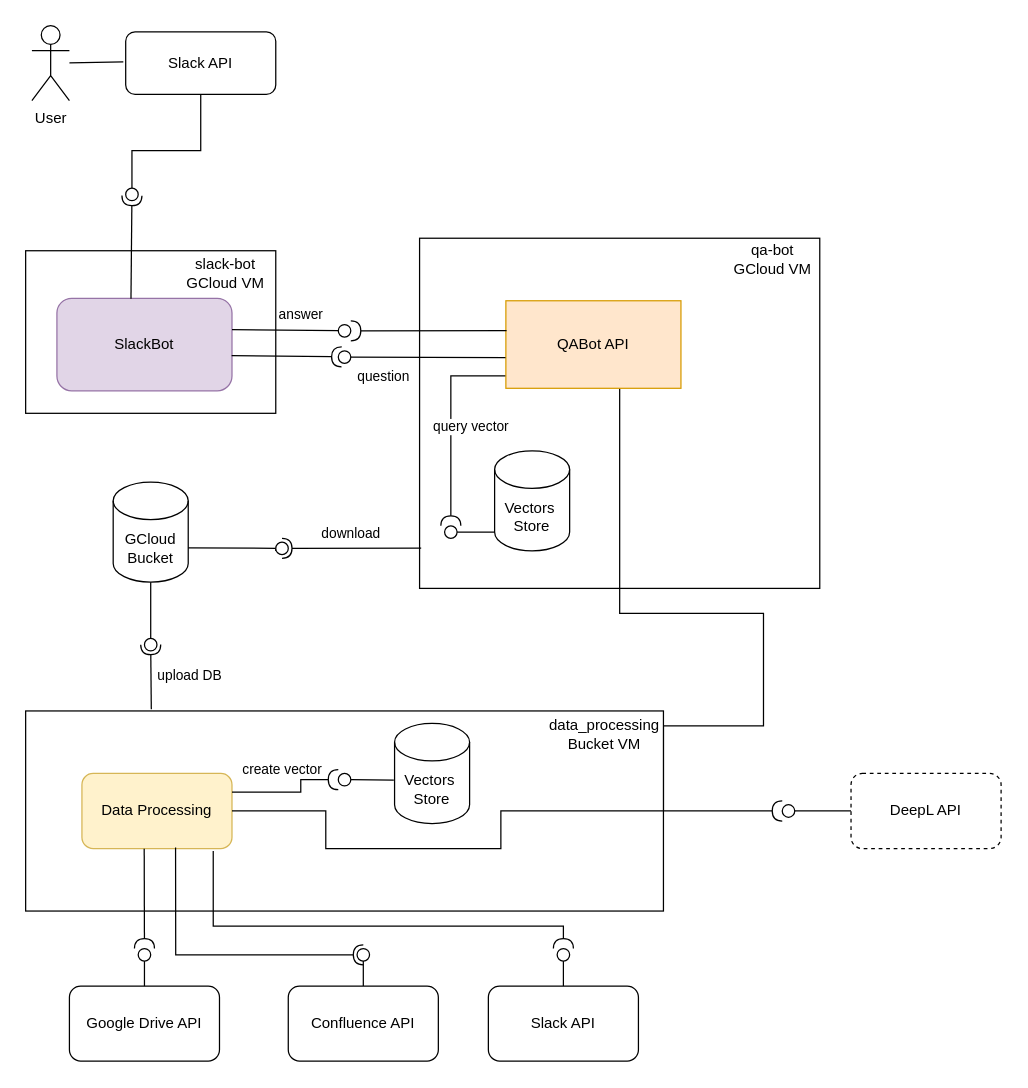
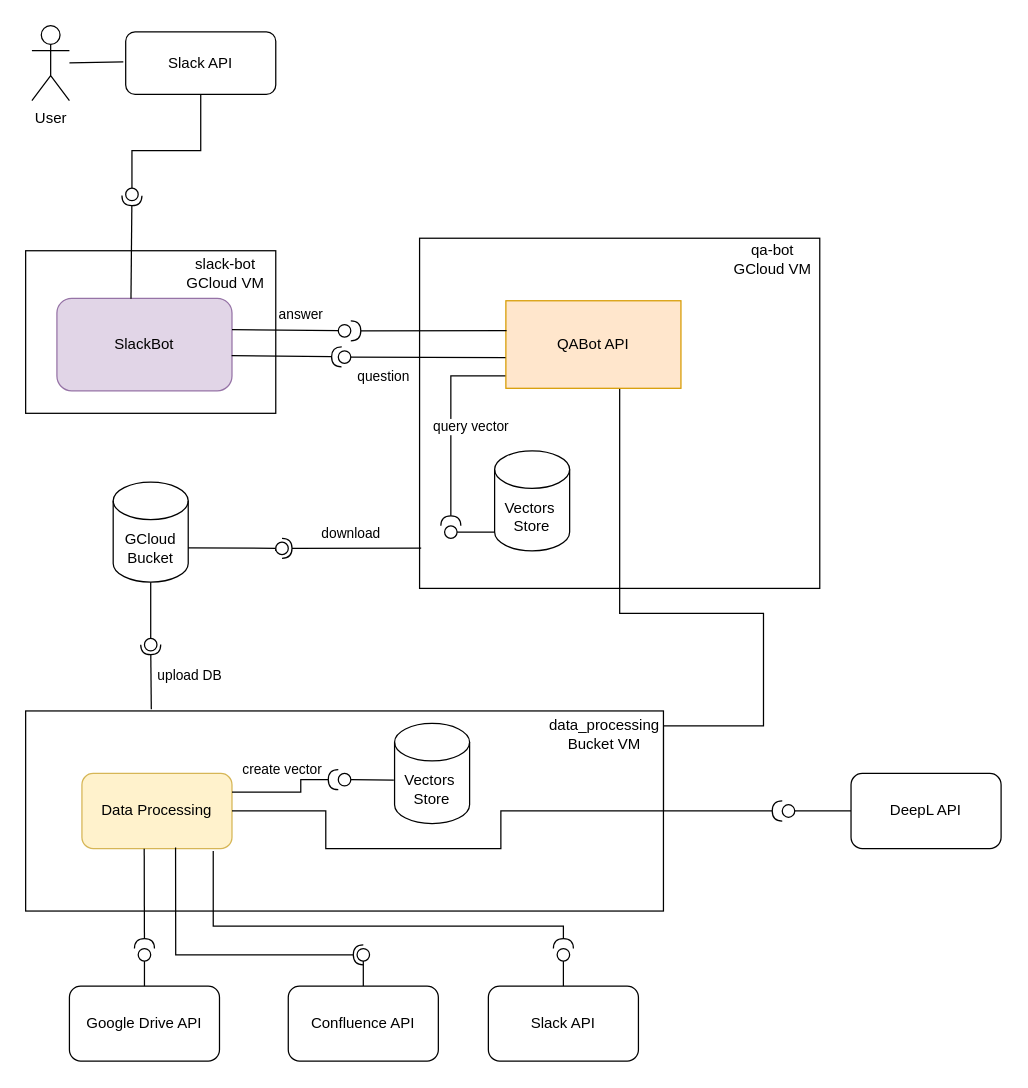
(926, 811) -> (926, 811)
